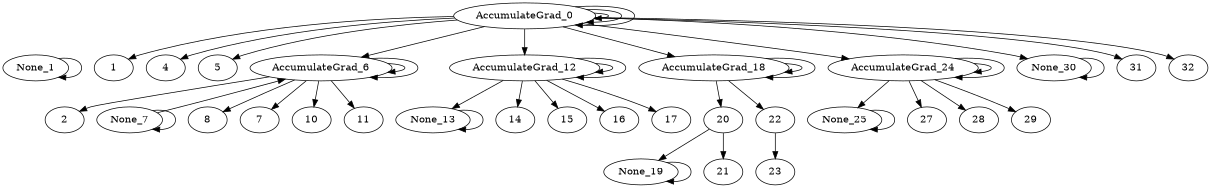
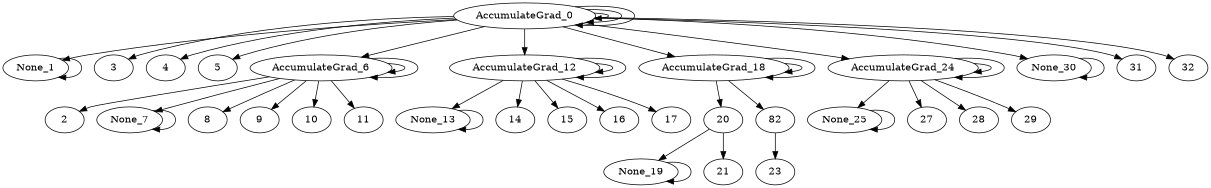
none -> (166, 44)
(114, 68) -> (114, 68)
(218, 97) -> (221, 94)
(260, 120) -> (260, 120)
(775, 120) -> (775, 120)
